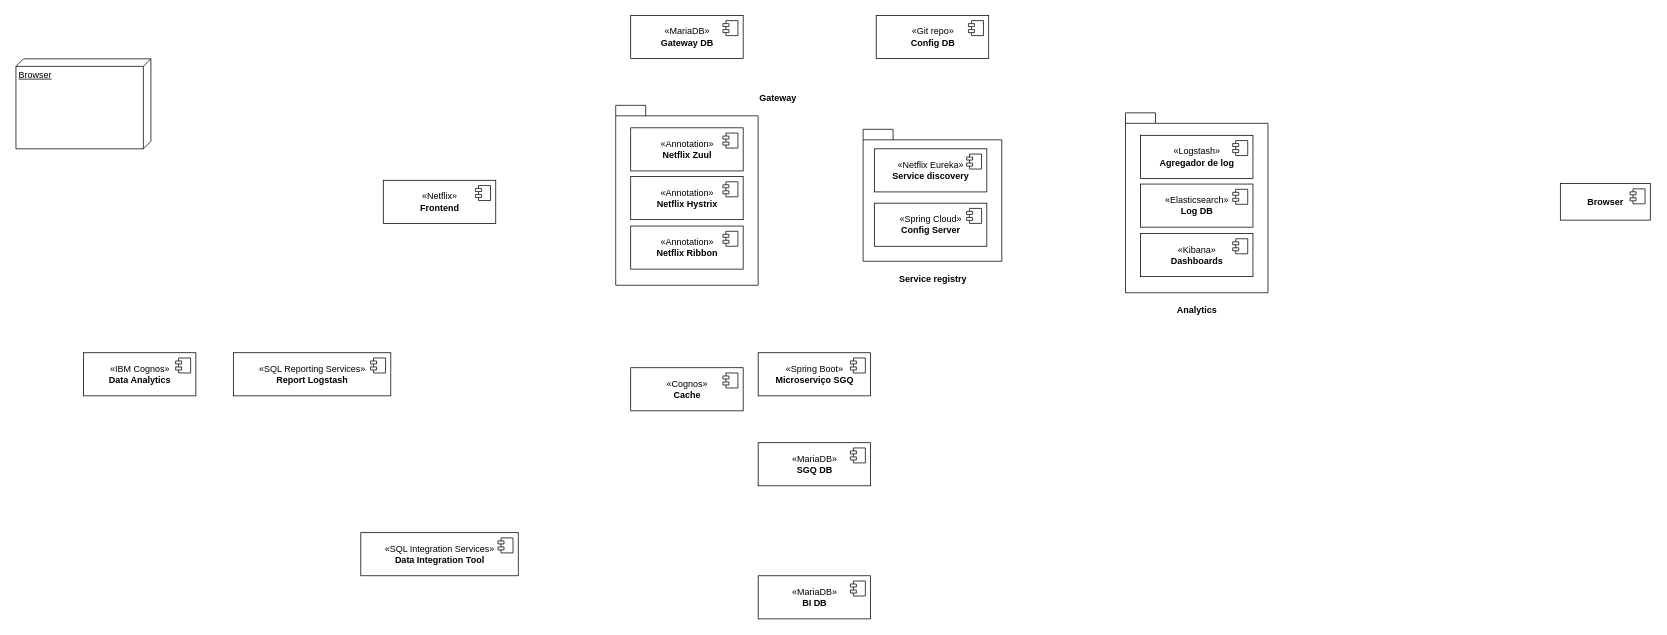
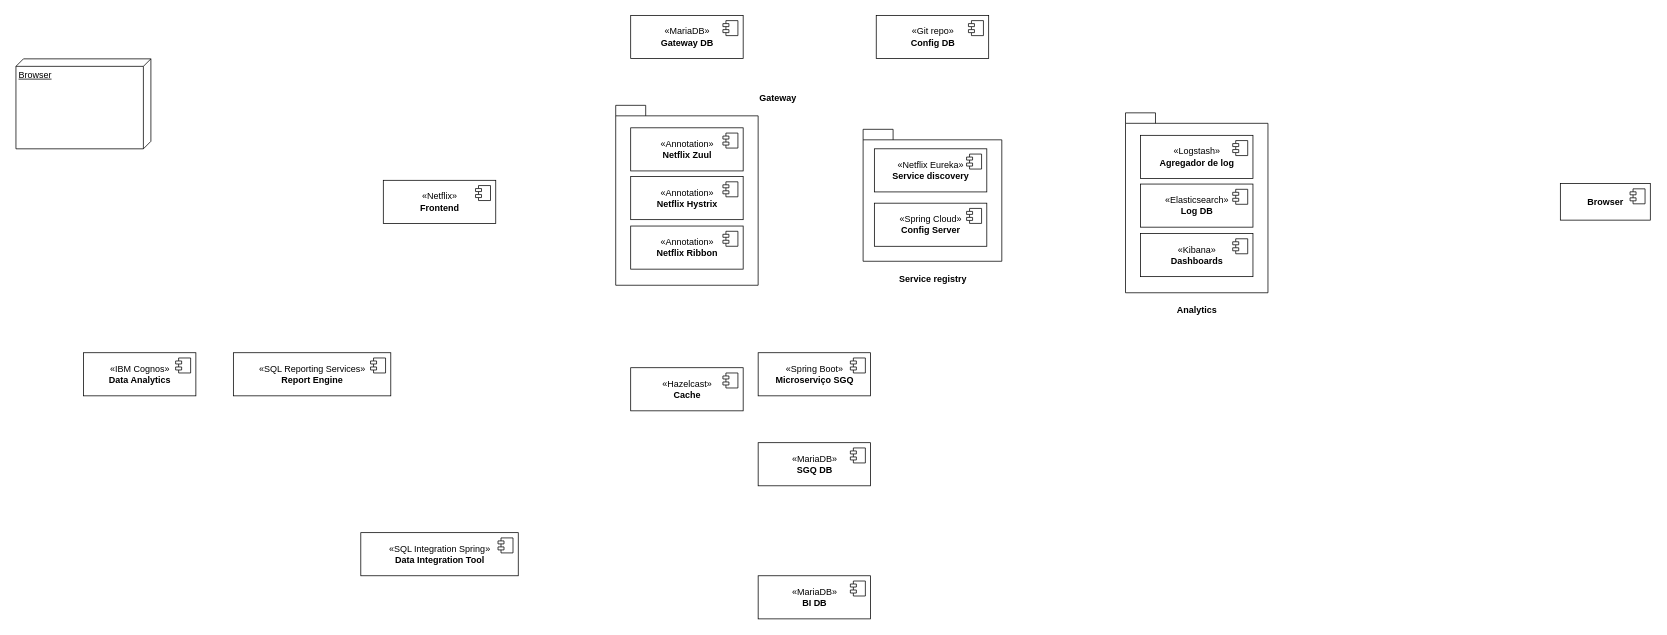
(312, 375) -> (312, 375)
(687, 390) -> (687, 390)
(440, 555) -> (440, 555)
